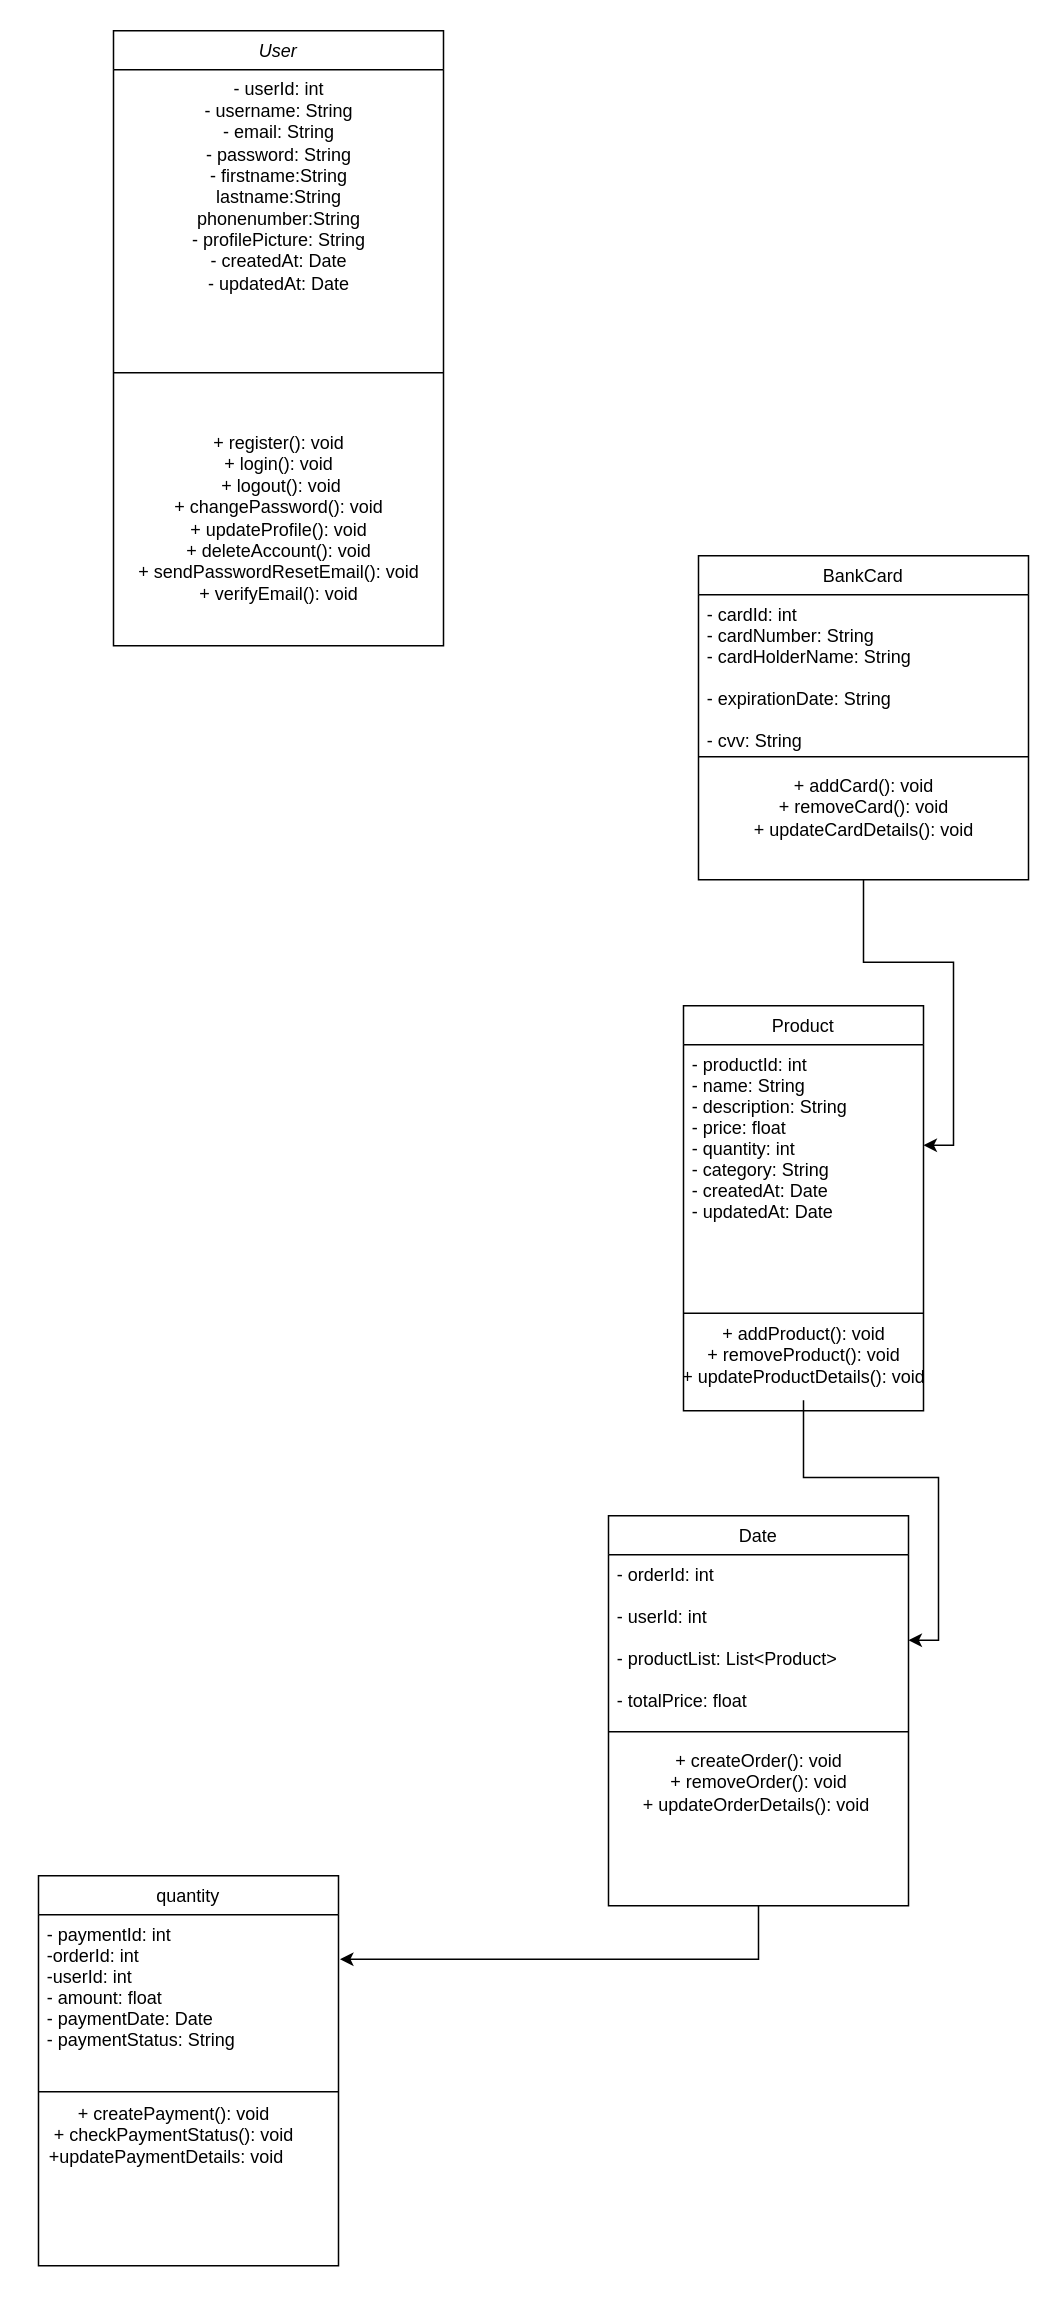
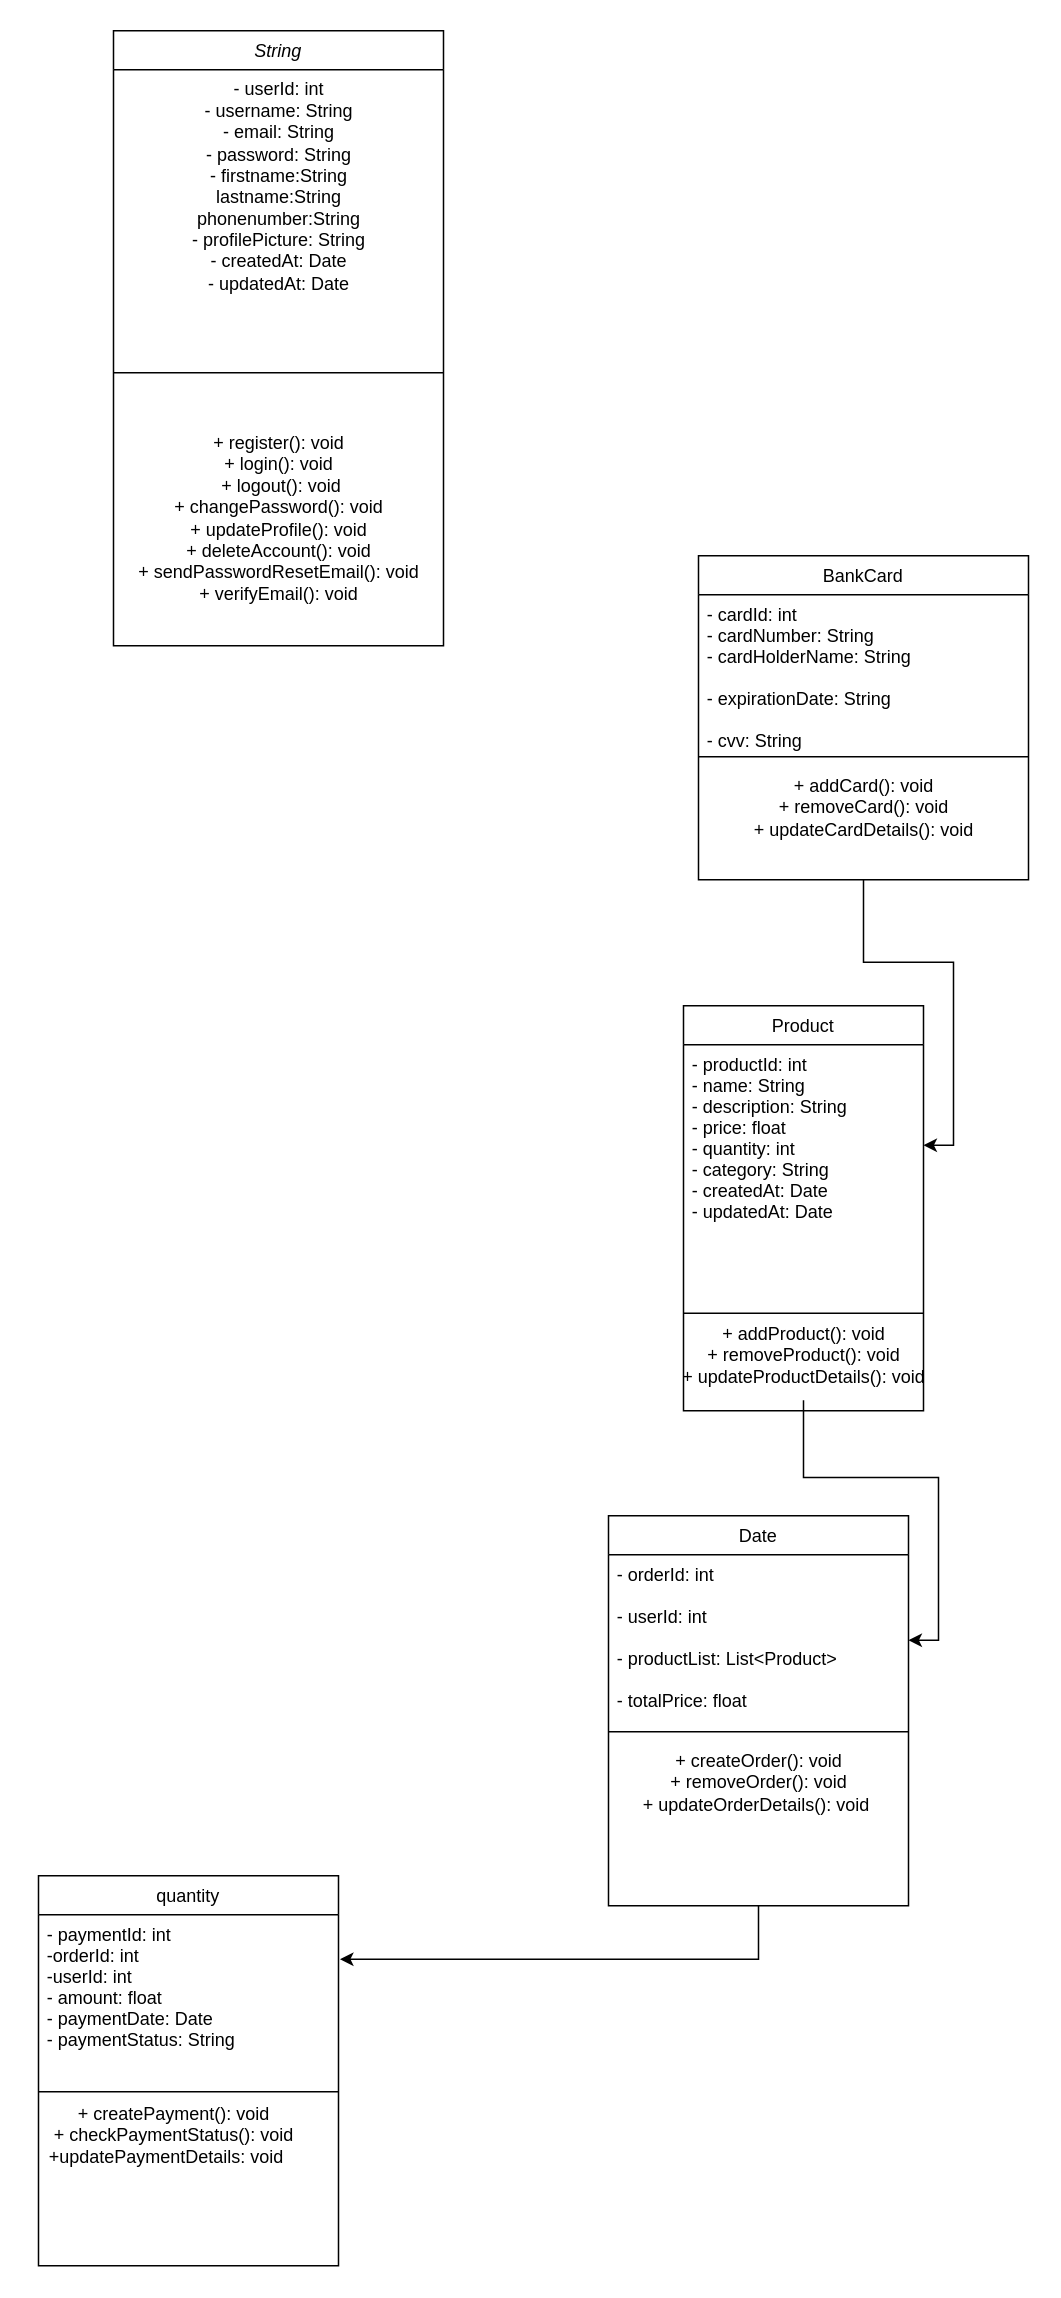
(278, 51) -> (278, 51)
